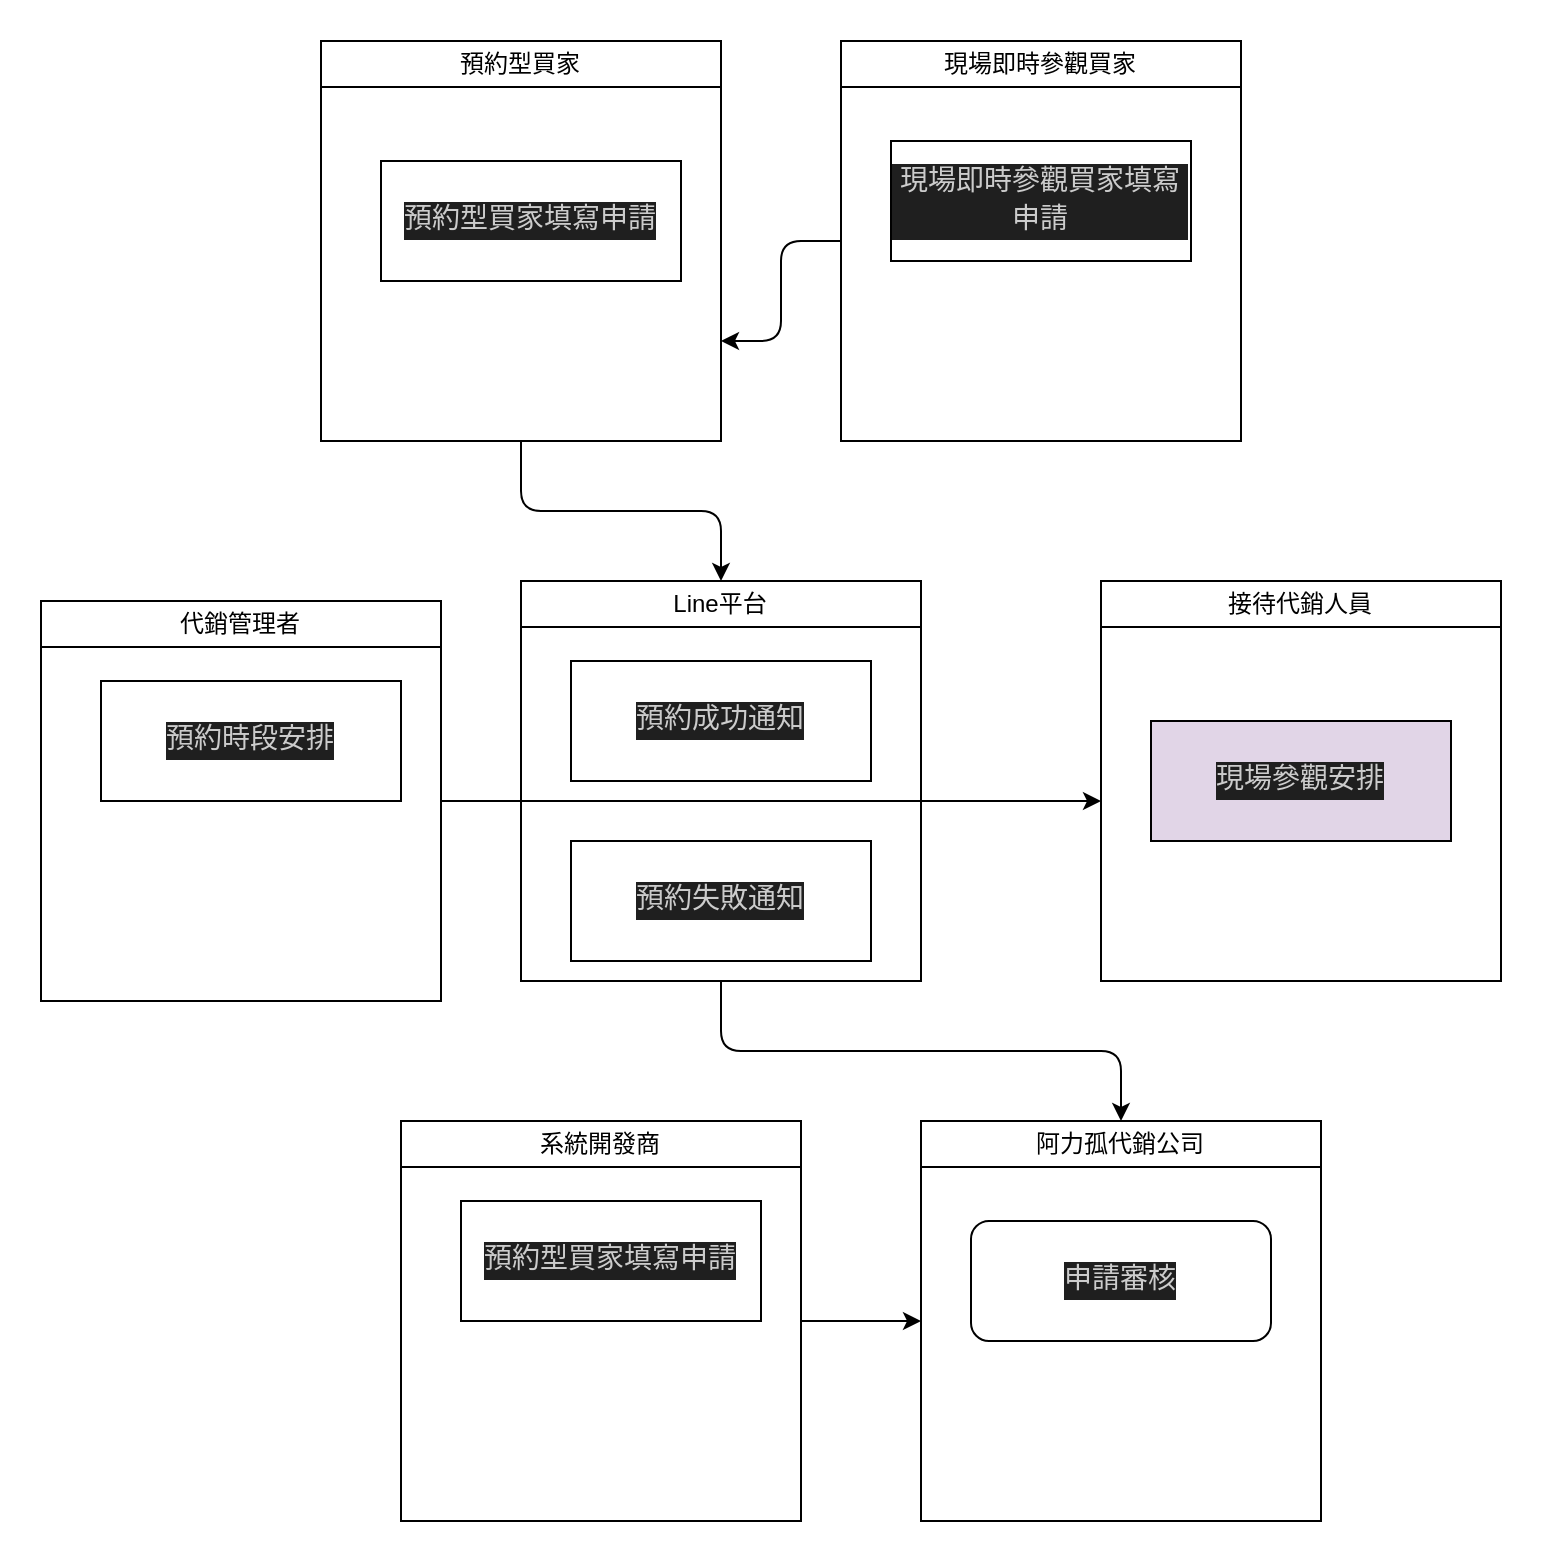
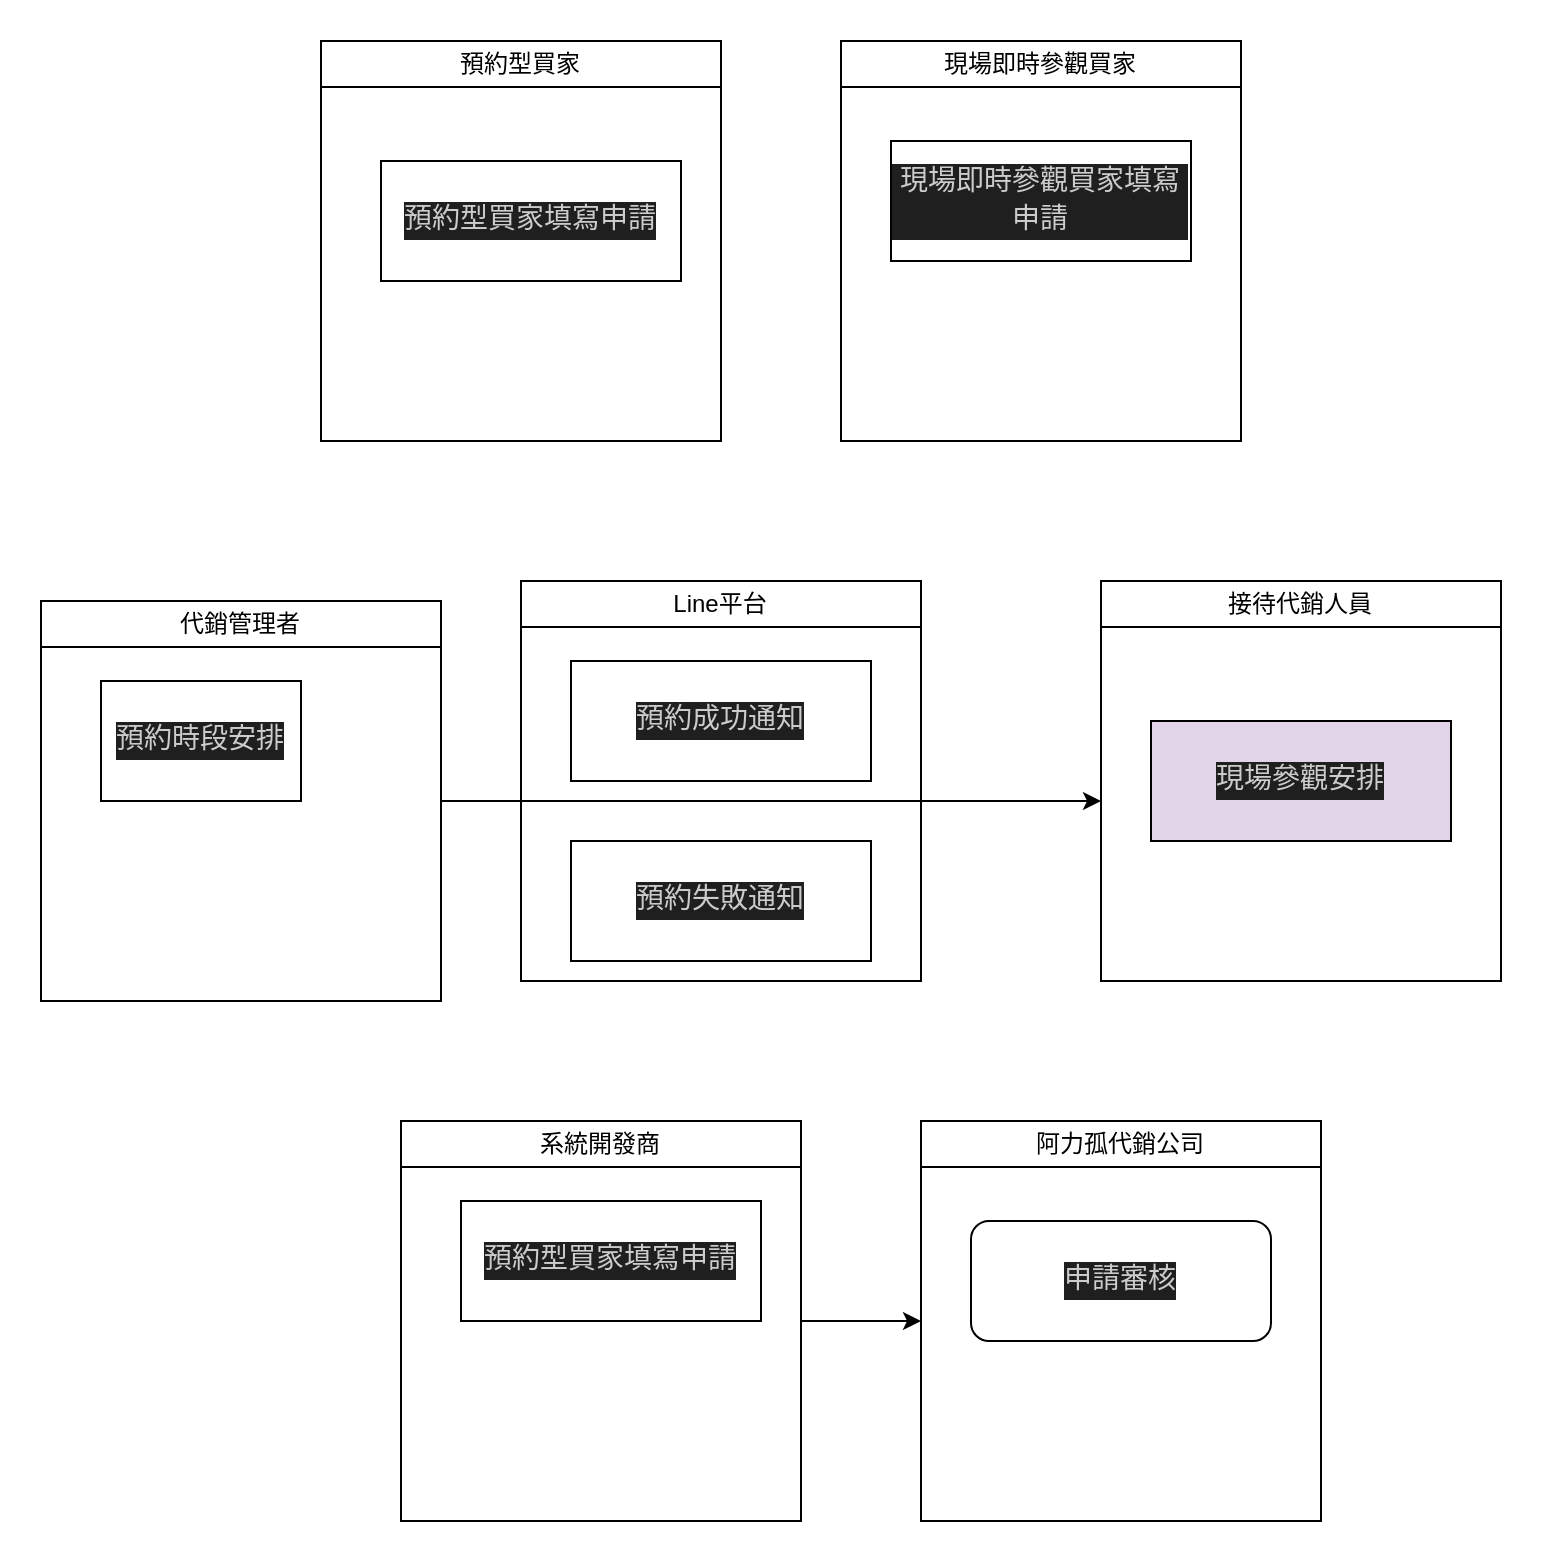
(781, 286) -> none
(616, 511) -> none
(251, 741) -> (201, 741)
(916, 1051) -> none
